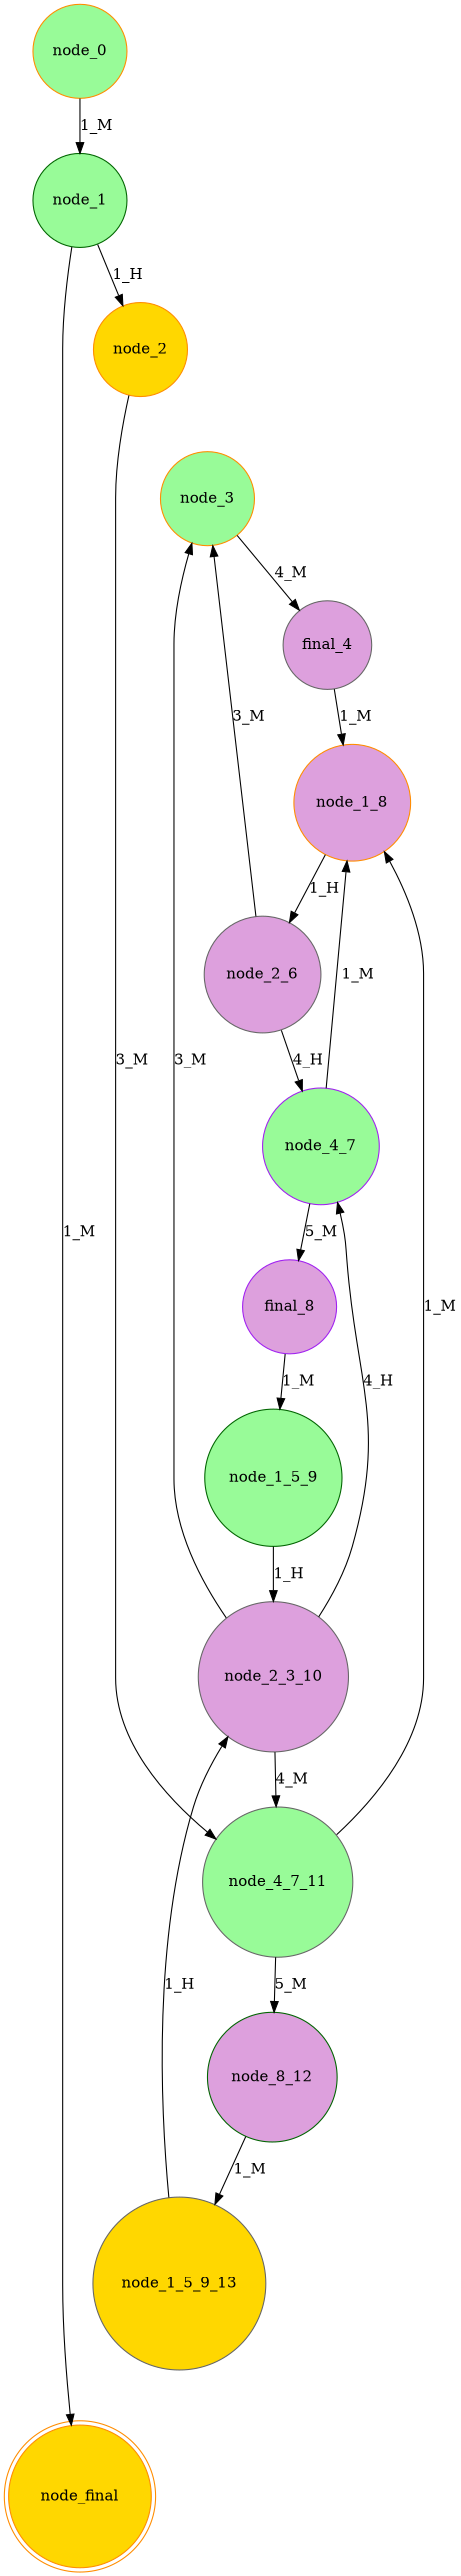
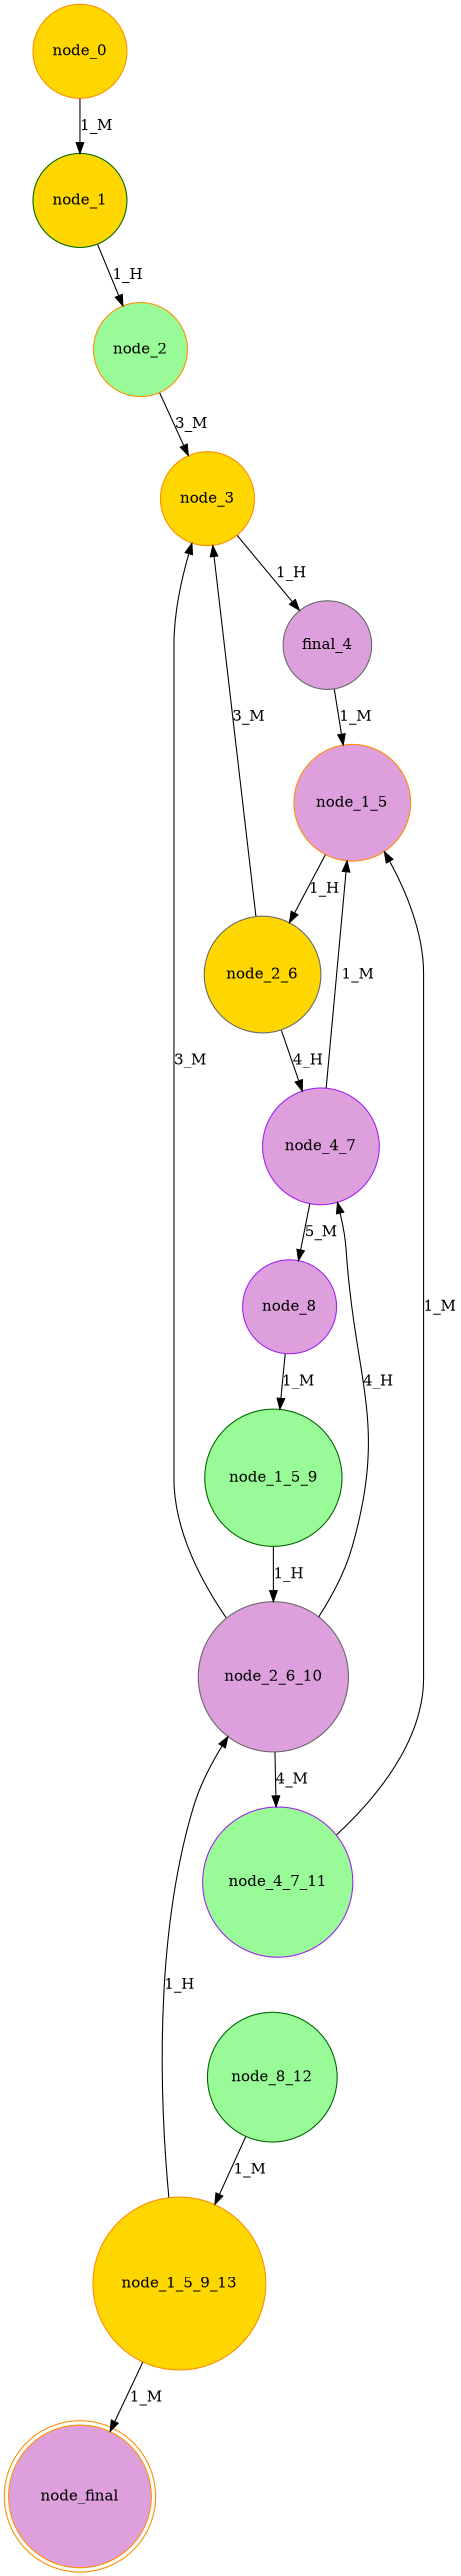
(80, 51) -> (80, 51)
(80, 200) -> (80, 200)
(140, 350) -> (140, 350)
(207, 499) -> (207, 499)
(291, 573) -> (291, 573)
(352, 803) -> (352, 803)
(263, 975) -> (263, 975)
(116, 1129) -> (172, 419)
(321, 1146) -> (321, 1146)
(290, 1307) -> (290, 1307)
(63, 1331) -> (129, 2392)
(273, 1677) -> (273, 1677)
(278, 1882) -> (278, 1882)
(275, 1979) -> none
(272, 2077) -> (272, 2077)
(179, 2284) -> (179, 2284)
(80, 2496) -> (80, 2496)
